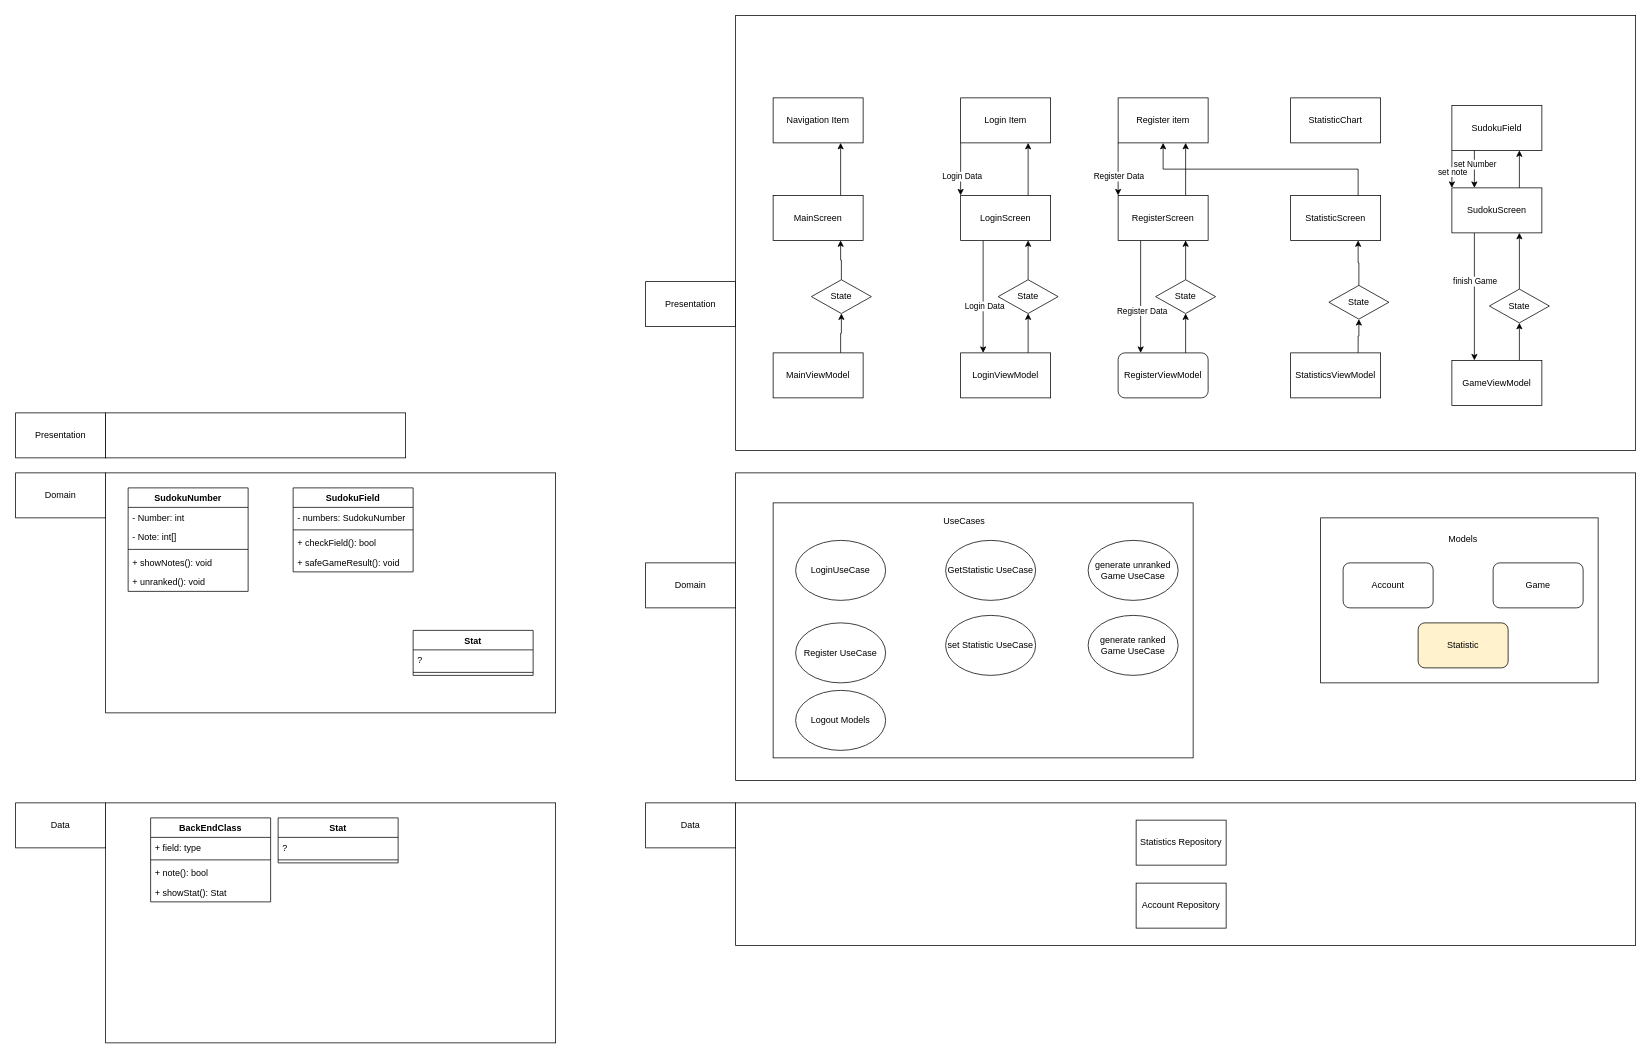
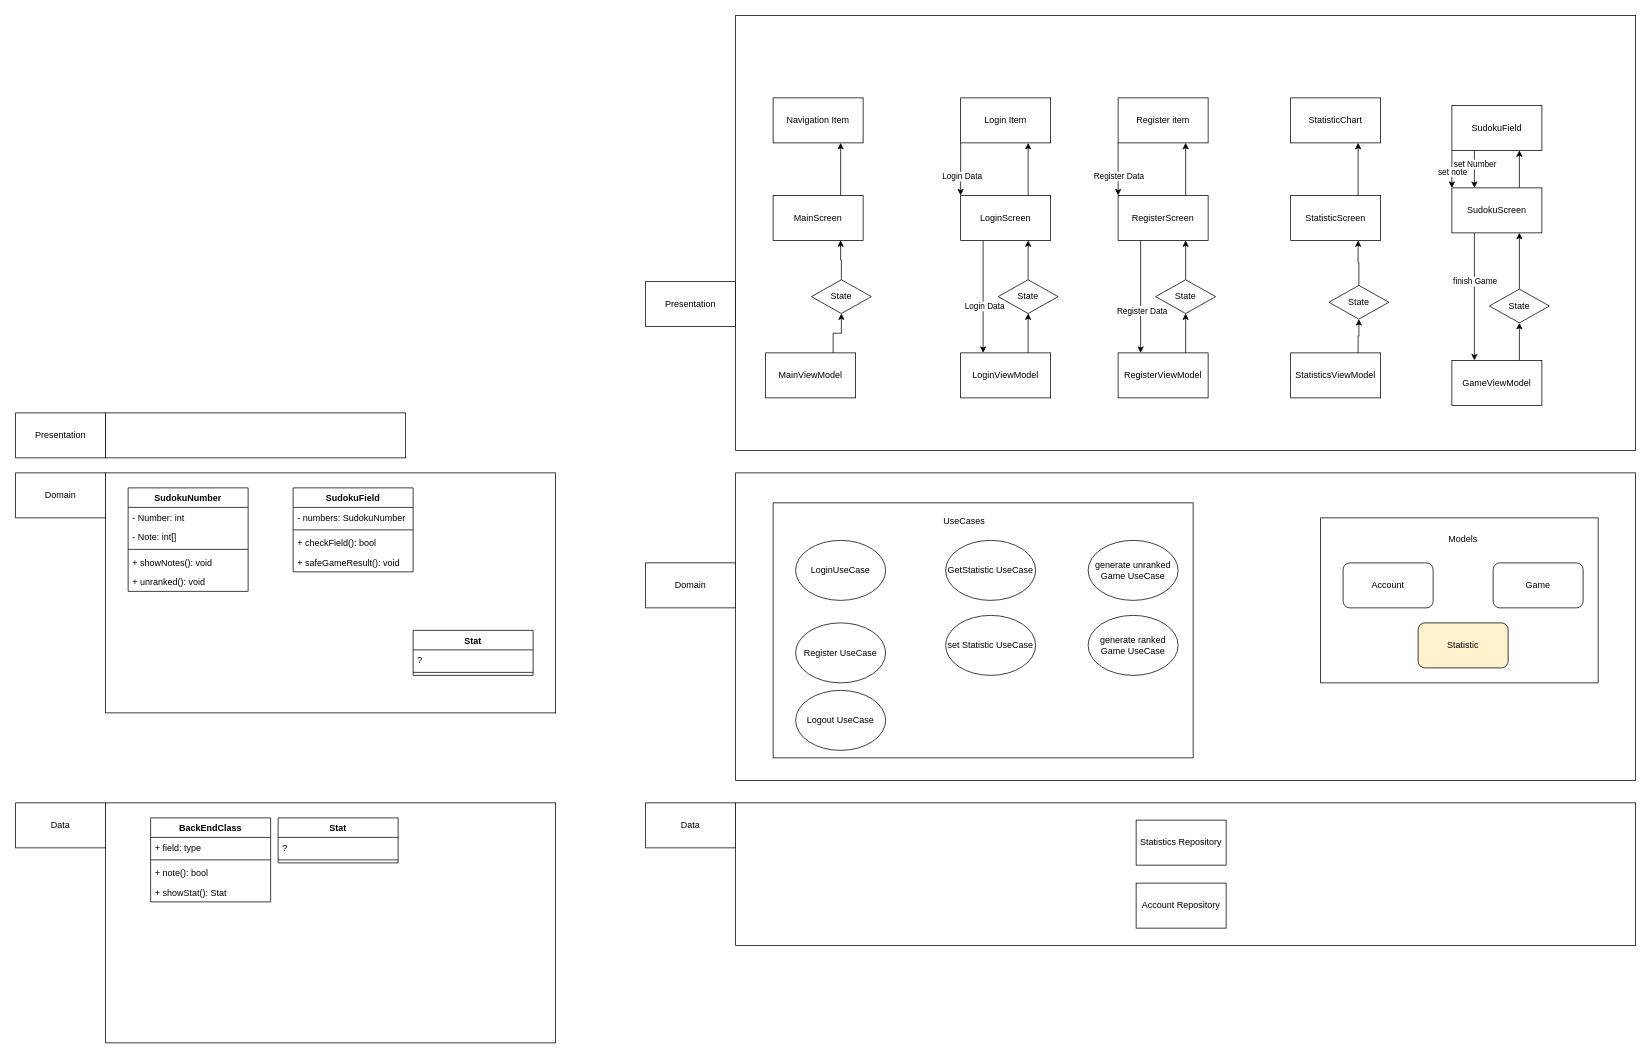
(1163, 169) -> (1358, 149)
(818, 375) -> (810, 375)
(1163, 375) -> (1163, 375)
(840, 720) -> (840, 720)
